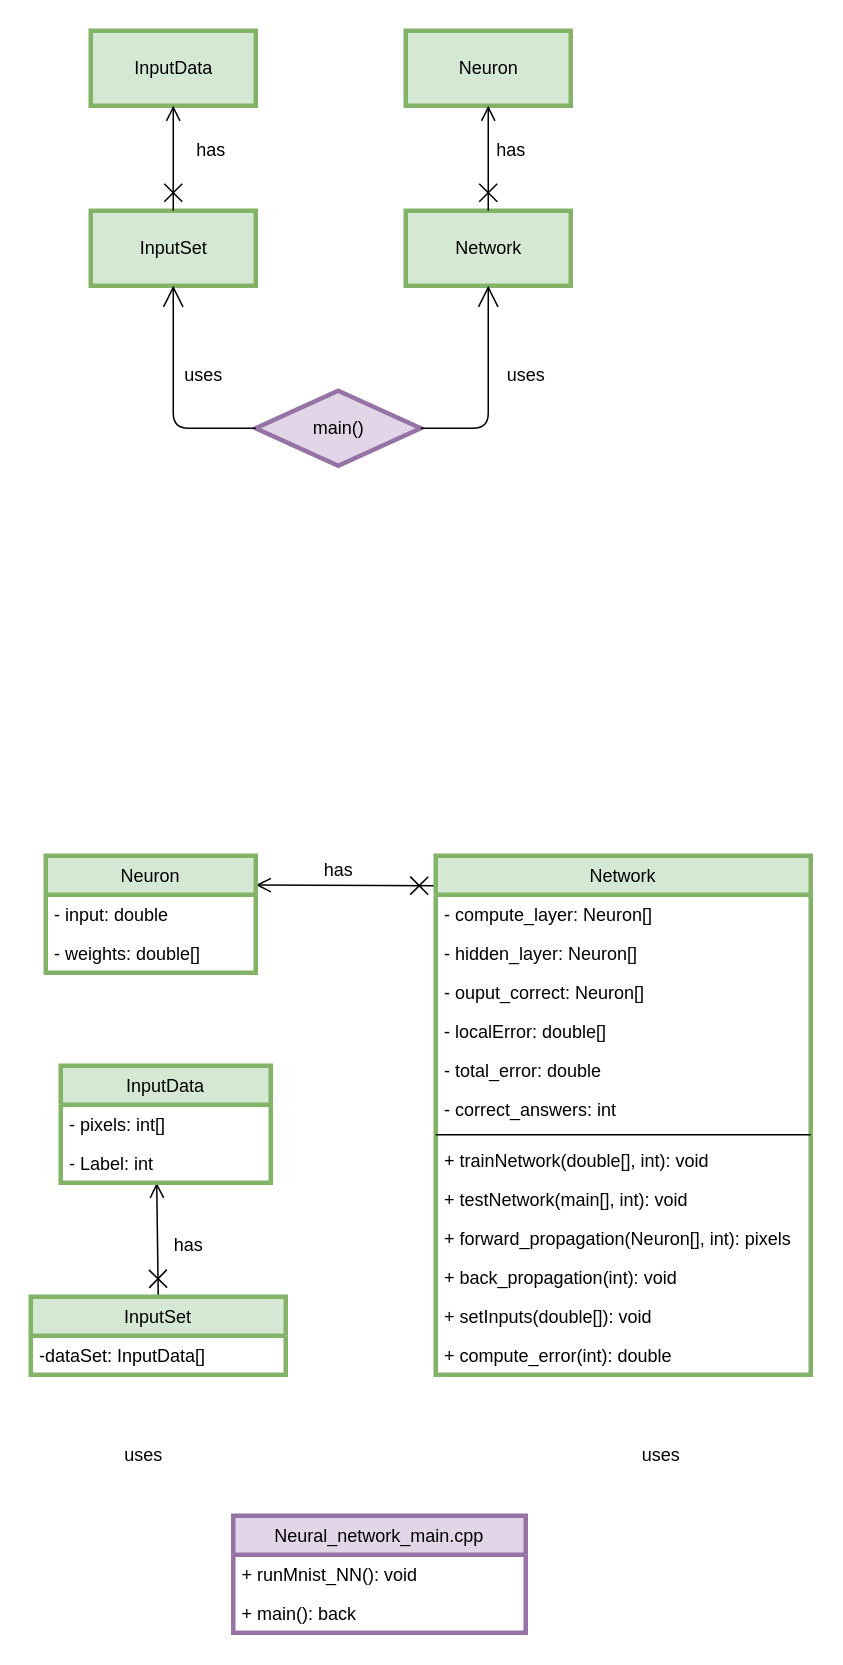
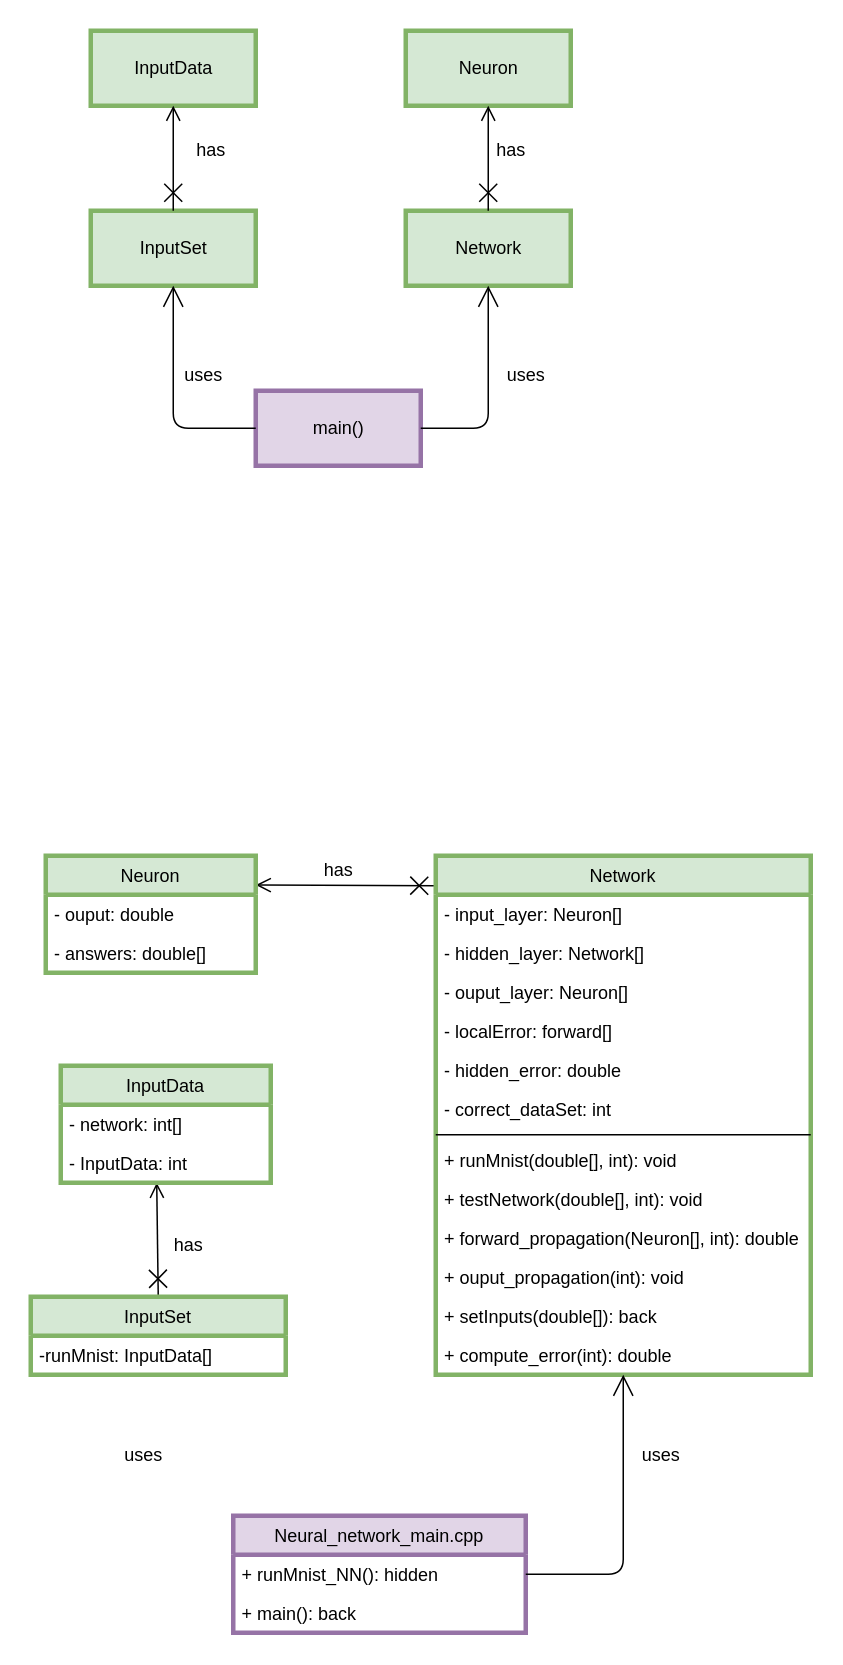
(338, 428) -> (338, 428)
(118, 915) -> (120, 915)
(561, 915) -> (548, 915)
(138, 954) -> (140, 954)
(553, 954) -> (558, 954)
(563, 993) -> (551, 993)
(541, 1032) -> (548, 1032)
(538, 1071) -> (543, 1071)
(546, 1110) -> (546, 1110)
(131, 1125) -> (140, 1125)
(599, 1161) -> (579, 1161)
(118, 1164) -> (140, 1164)
(587, 1200) -> (597, 1200)
(645, 1239) -> (647, 1239)
(576, 1278) -> (581, 1278)
(568, 1317) -> (571, 1317)
(140, 1356) -> (143, 1356)
none -> (623, 1519)
(336, 1575) -> (346, 1575)
